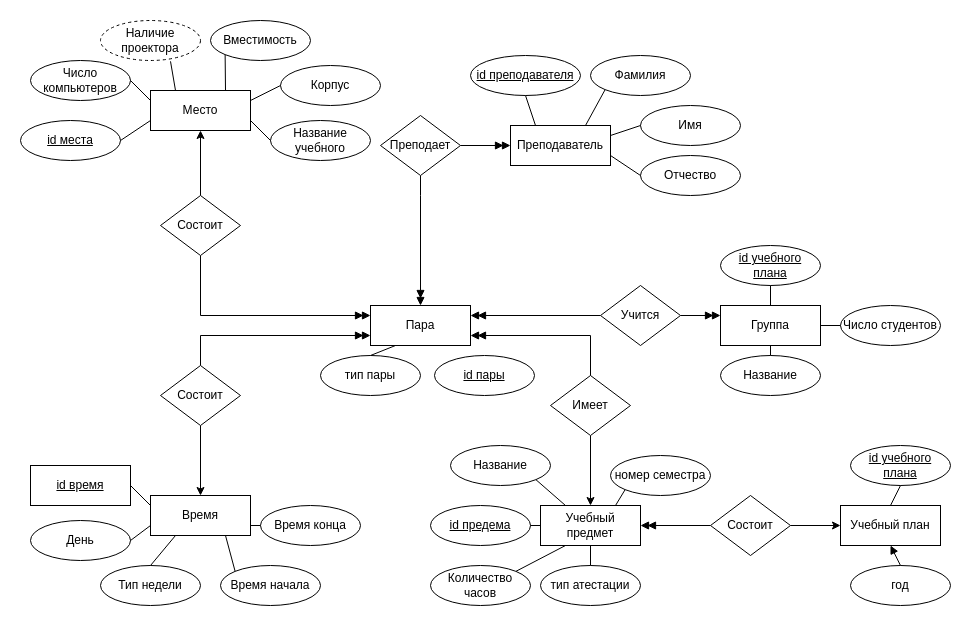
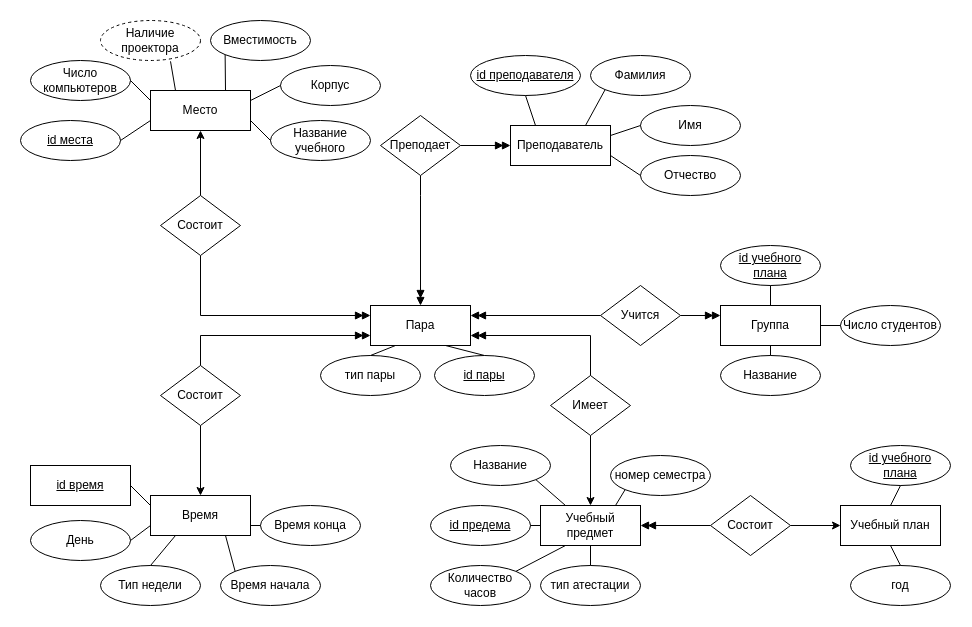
none -> (465, 351)
(895, 555) -> (893, 550)
